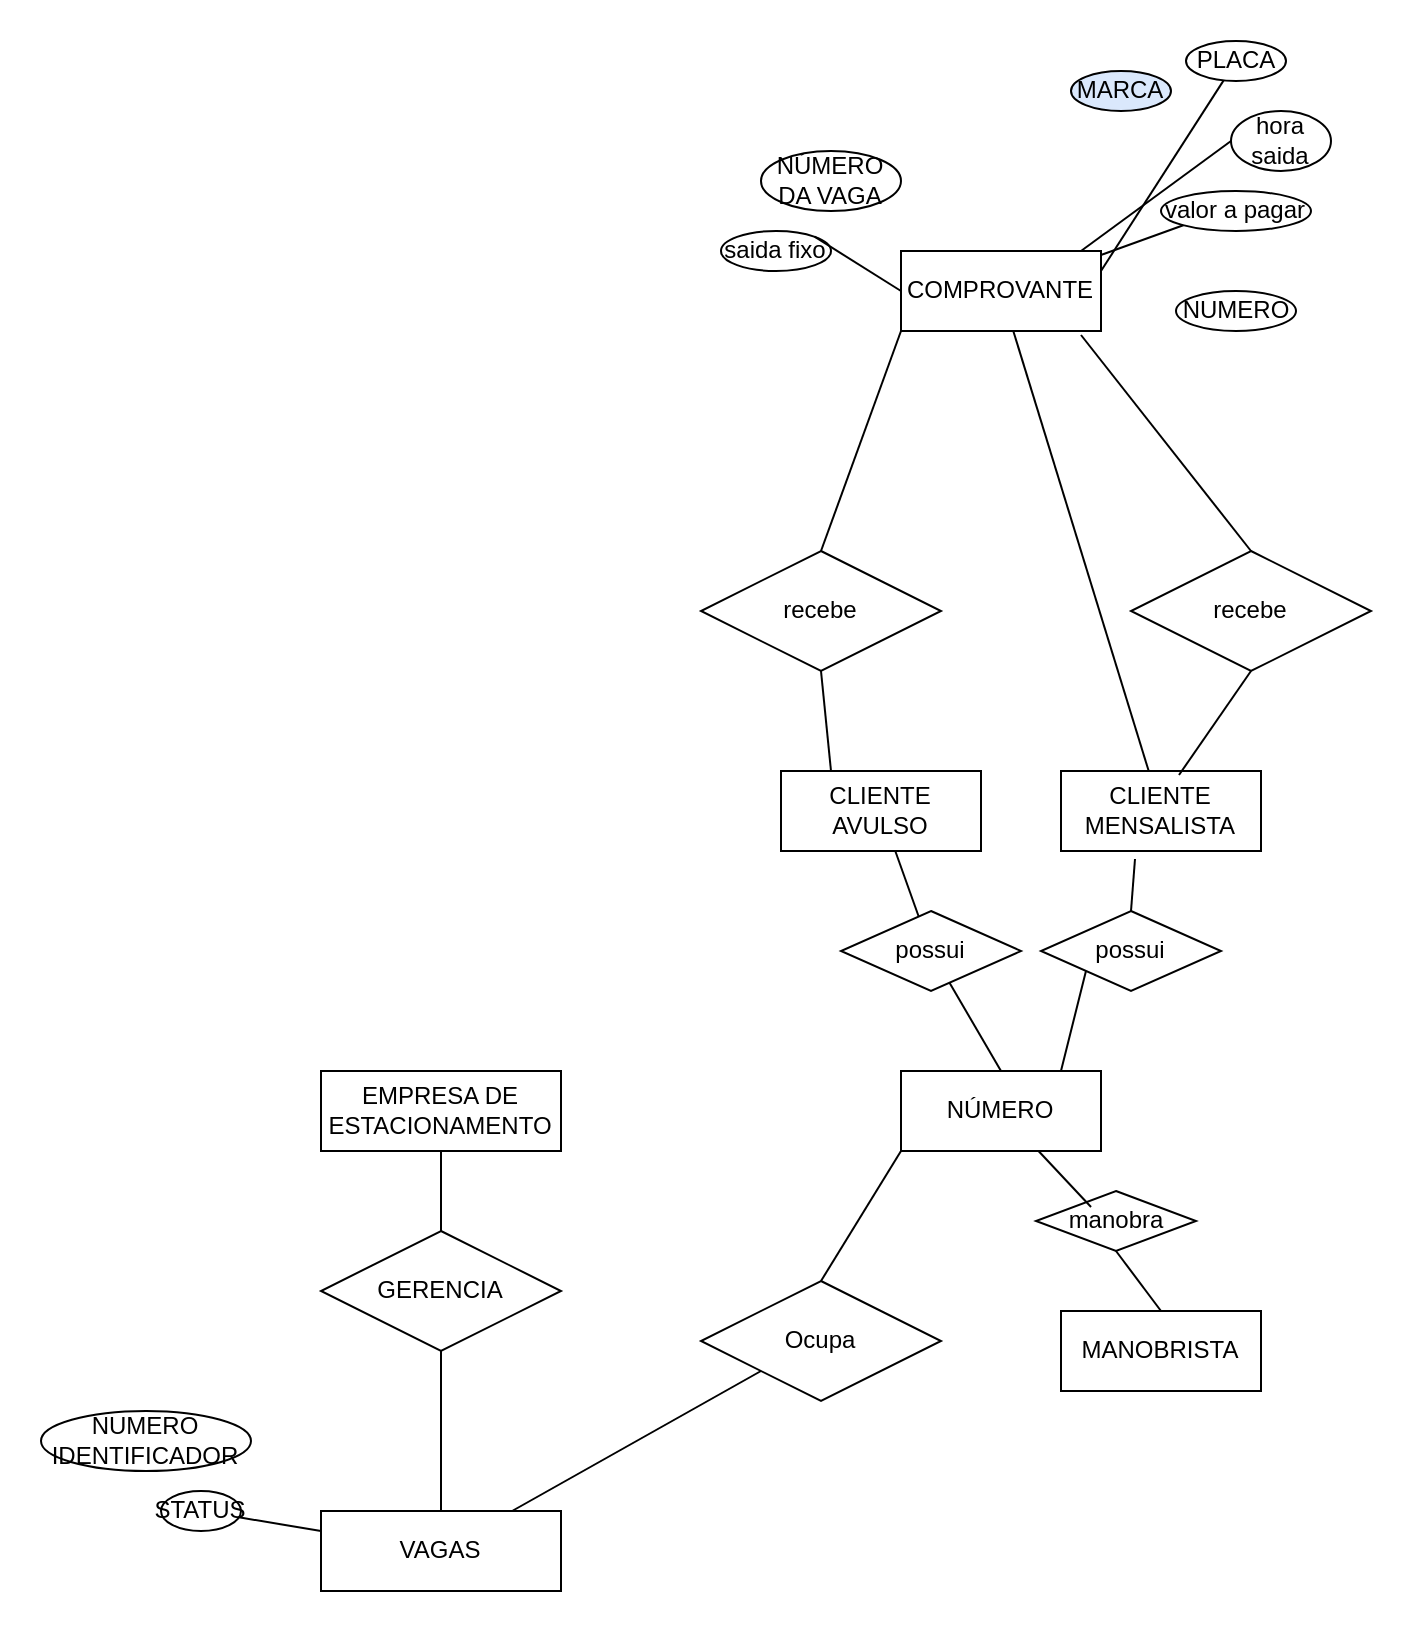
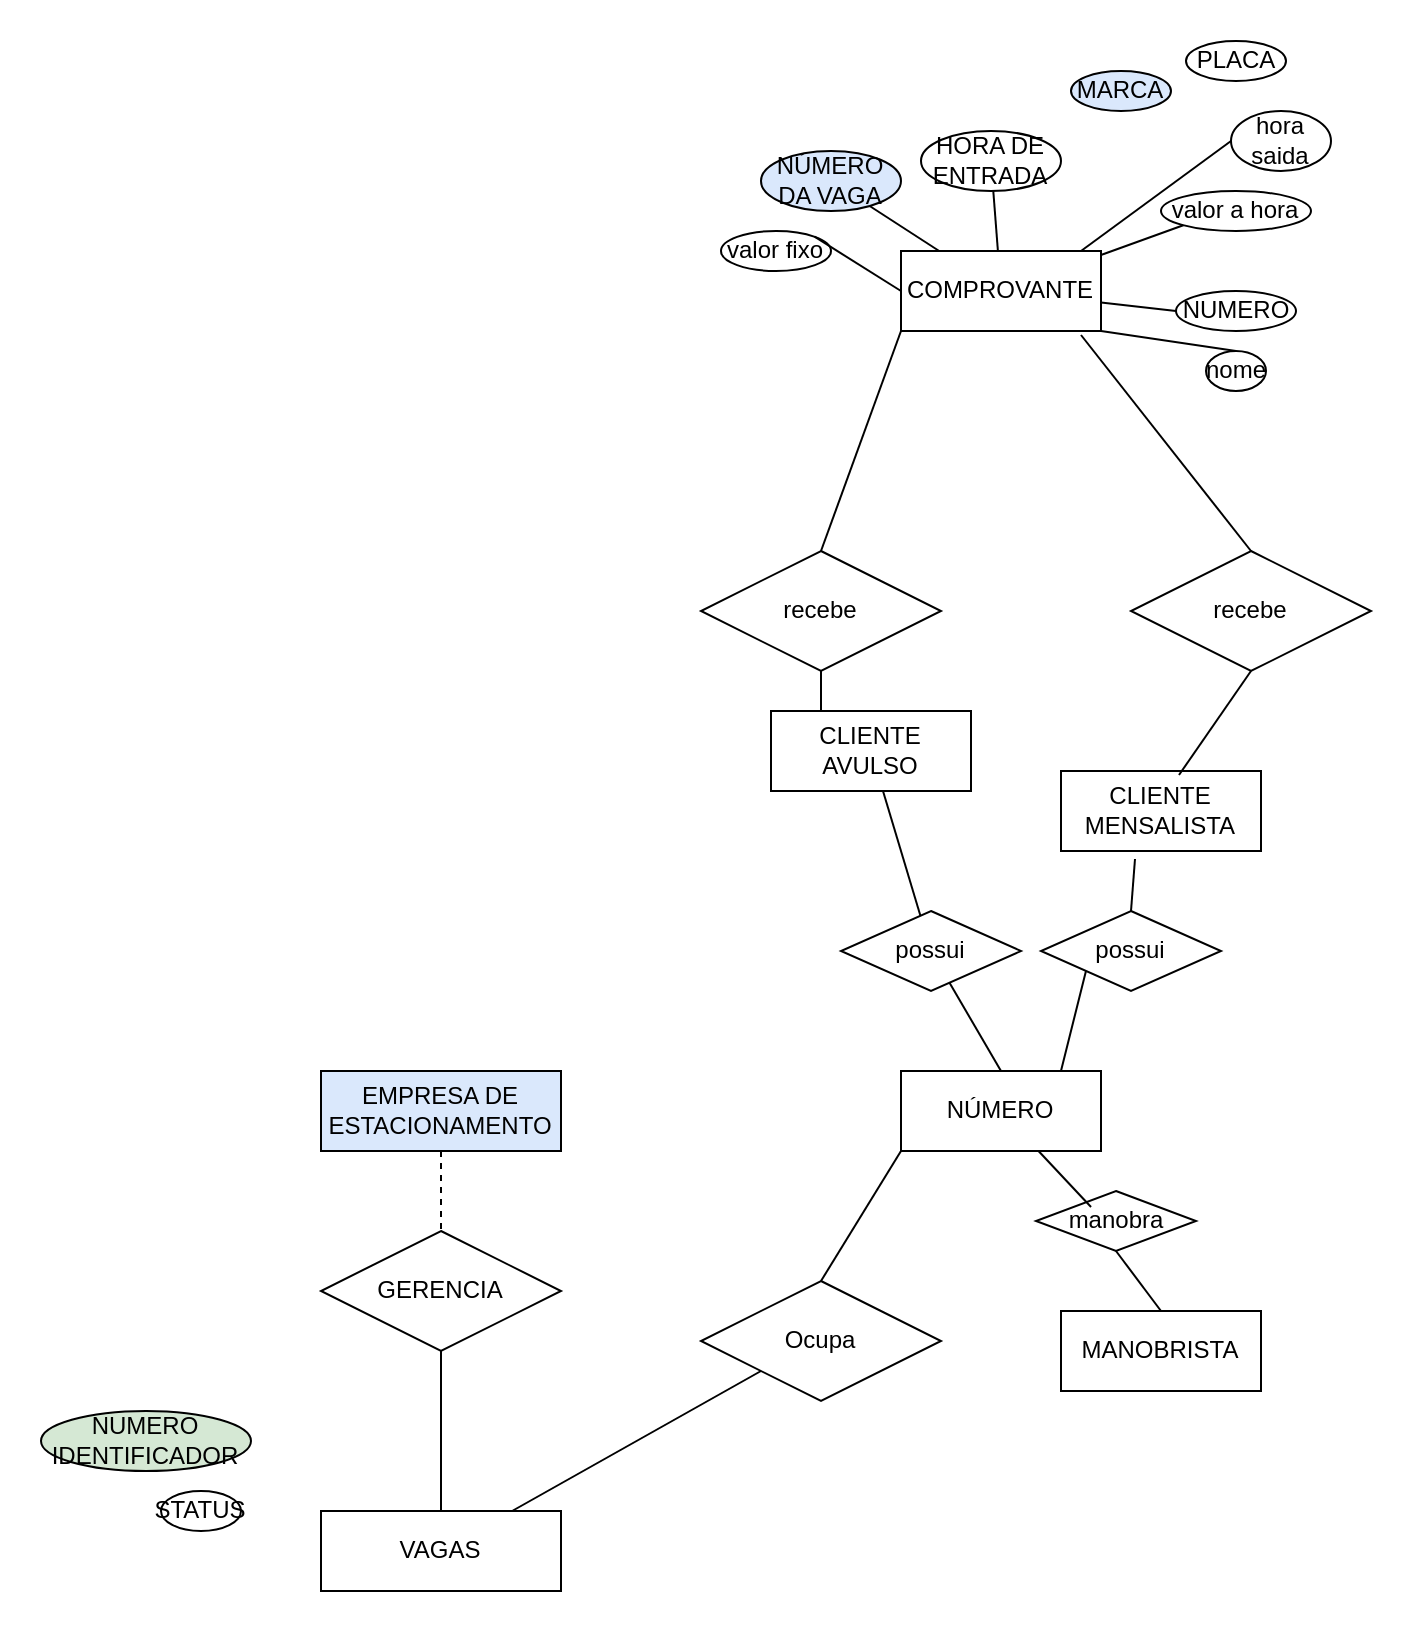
(1186, 139) -> none
none -> (991, 161)
(831, 181) -> (831, 181)
(1236, 211) -> (1236, 211)
none -> (996, 221)
(776, 251) -> (776, 251)
none -> (1138, 307)
none -> (1169, 341)
none -> (1236, 371)
(1081, 551) -> (904, 229)
(881, 811) -> (871, 751)
(441, 1111) -> (441, 1111)
(441, 1193) -> (441, 1193)
(146, 1441) -> (146, 1441)
(279, 1524) -> none
